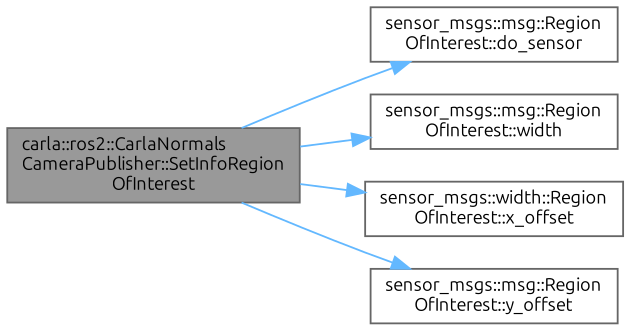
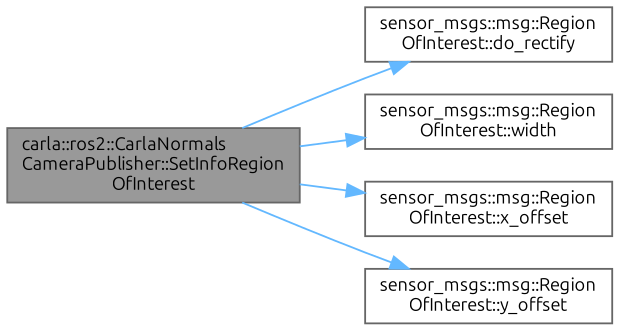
(494, 35) -> (489, 35)
(494, 209) -> (489, 209)
